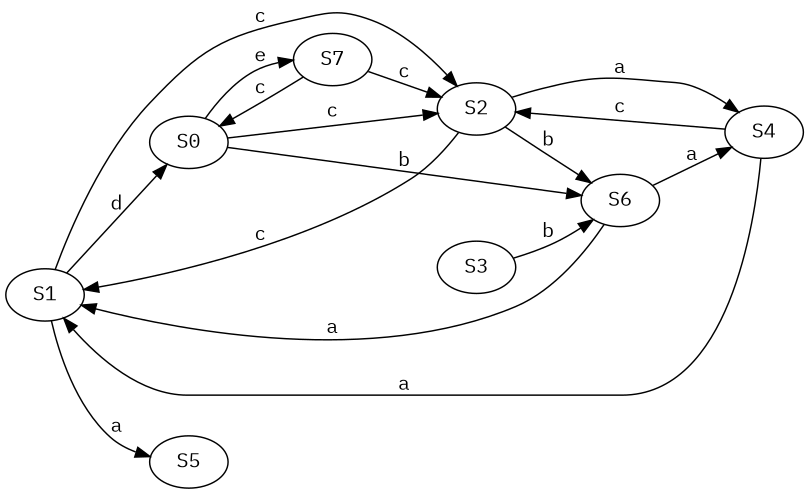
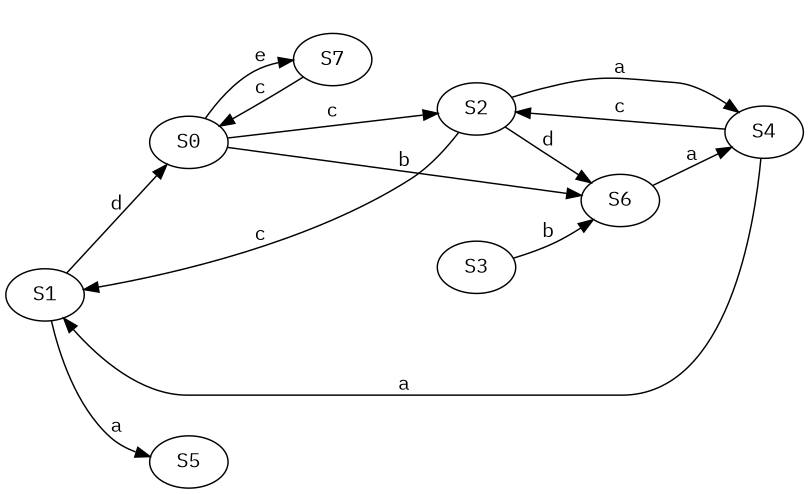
(206, 53) -> none
(398, 82) -> none
(548, 140) -> (548, 140)
(367, 338) -> none
